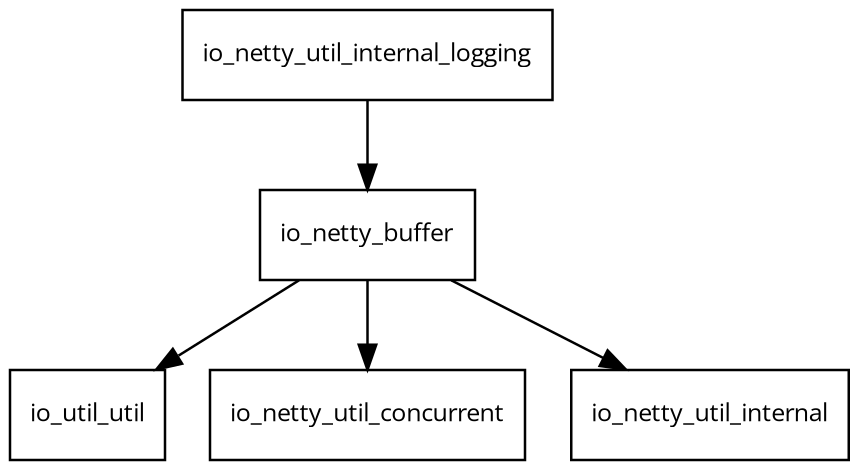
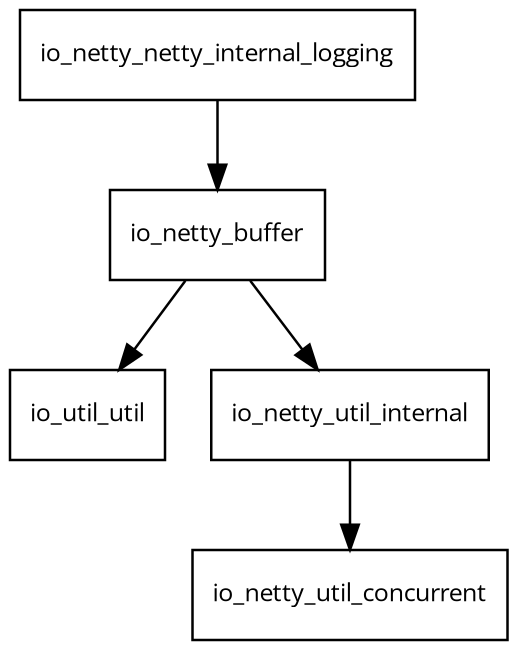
(368, 55) -> (218, 55)
(368, 313) -> (350, 493)
